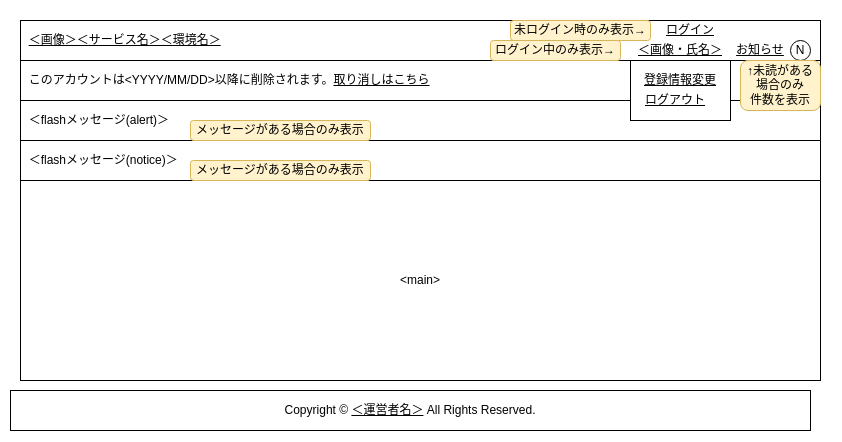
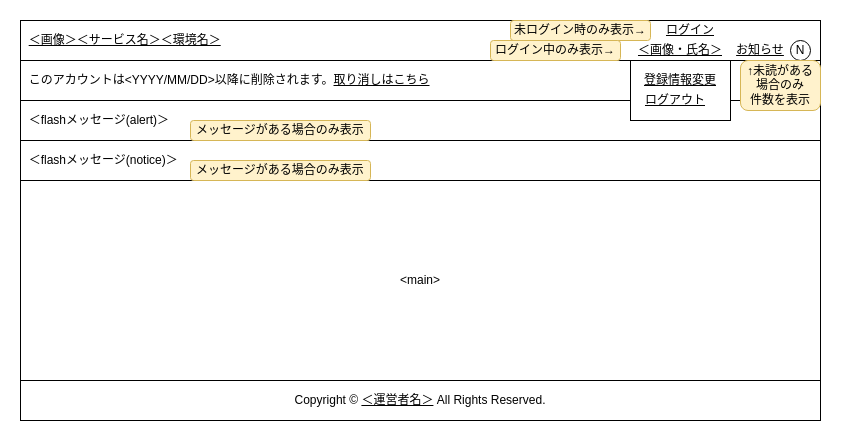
(411, 411) -> (421, 401)
